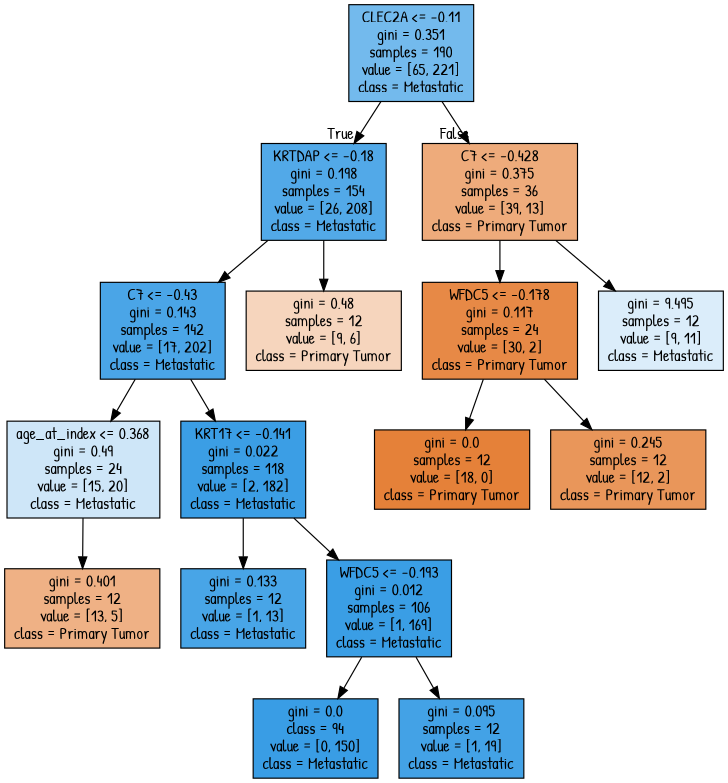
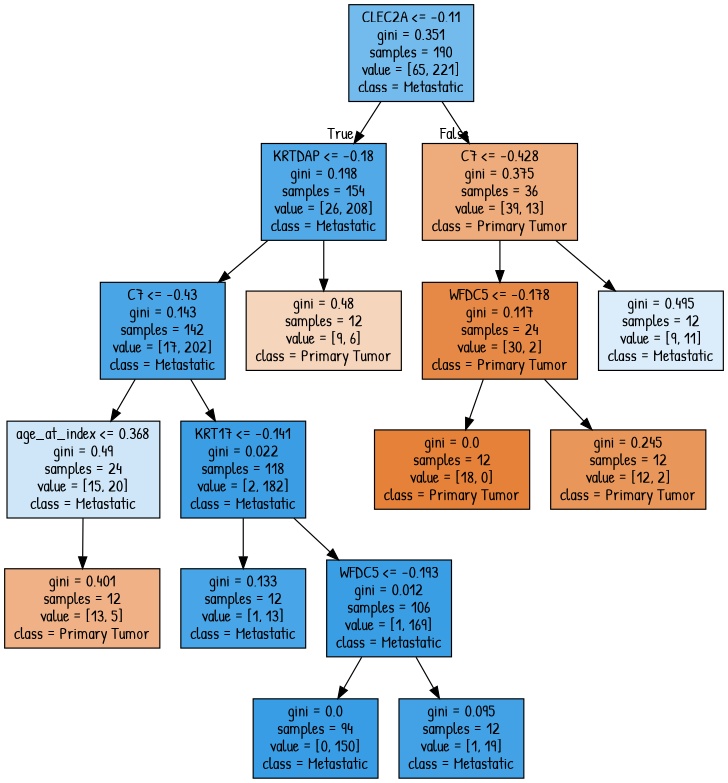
(661, 331) -> (661, 331)
(316, 738) -> (316, 738)
